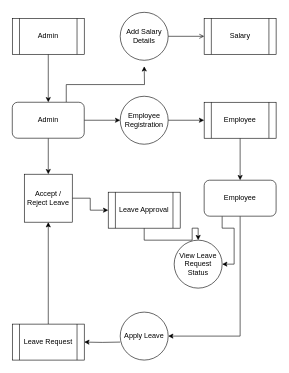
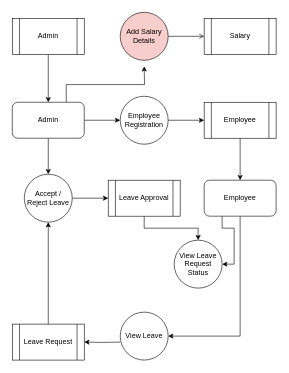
(144, 36) -> (144, 36)
(48, 198) -> (48, 198)
(144, 210) -> (144, 198)
(144, 336) -> (144, 336)
